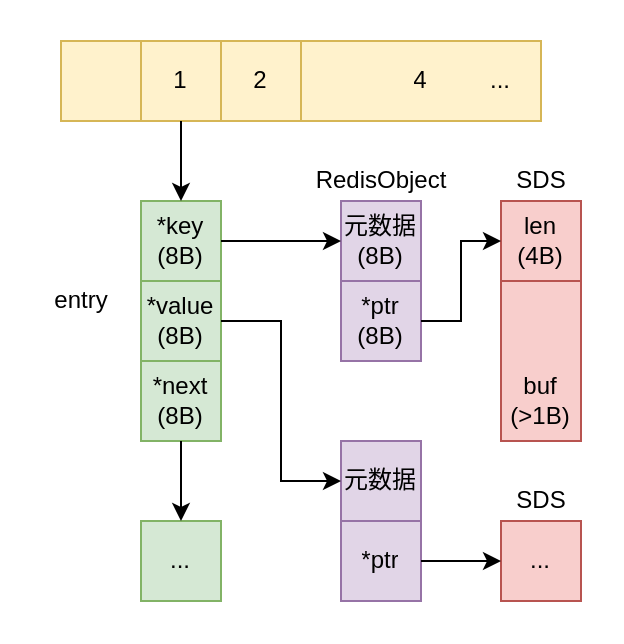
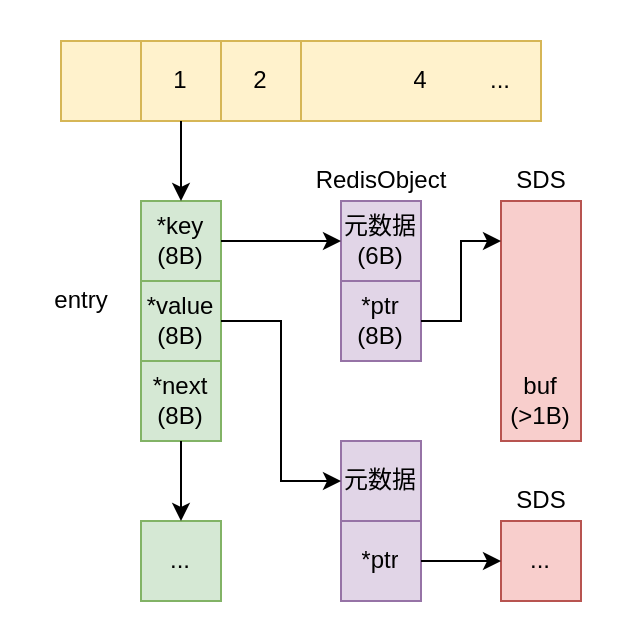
(381, 241) -> (381, 241)
(541, 241) -> none
